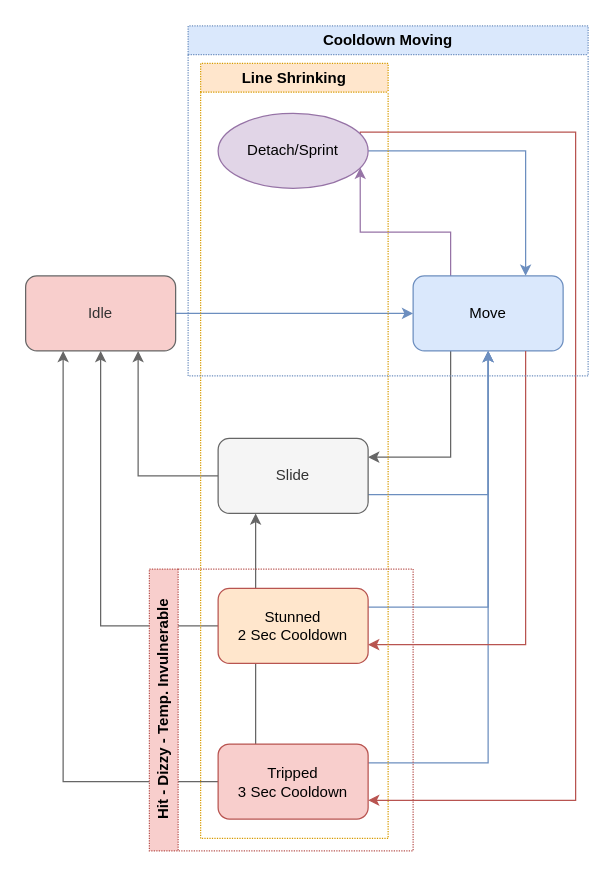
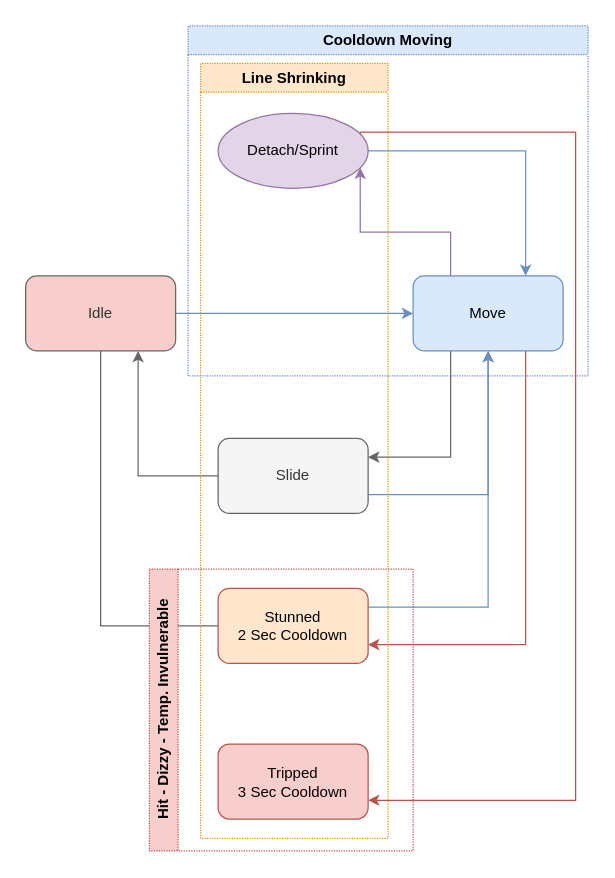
(101, 361) -> (101, 357)
(63, 614) -> none
(256, 703) -> none
(488, 746) -> none
